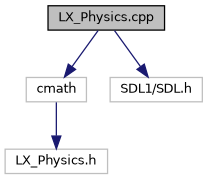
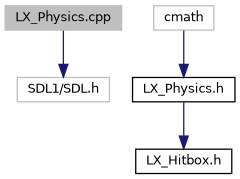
(106, 18) -> (63, 18)
(85, 49) -> none
(56, 161) -> (184, 90)
none -> (184, 161)
